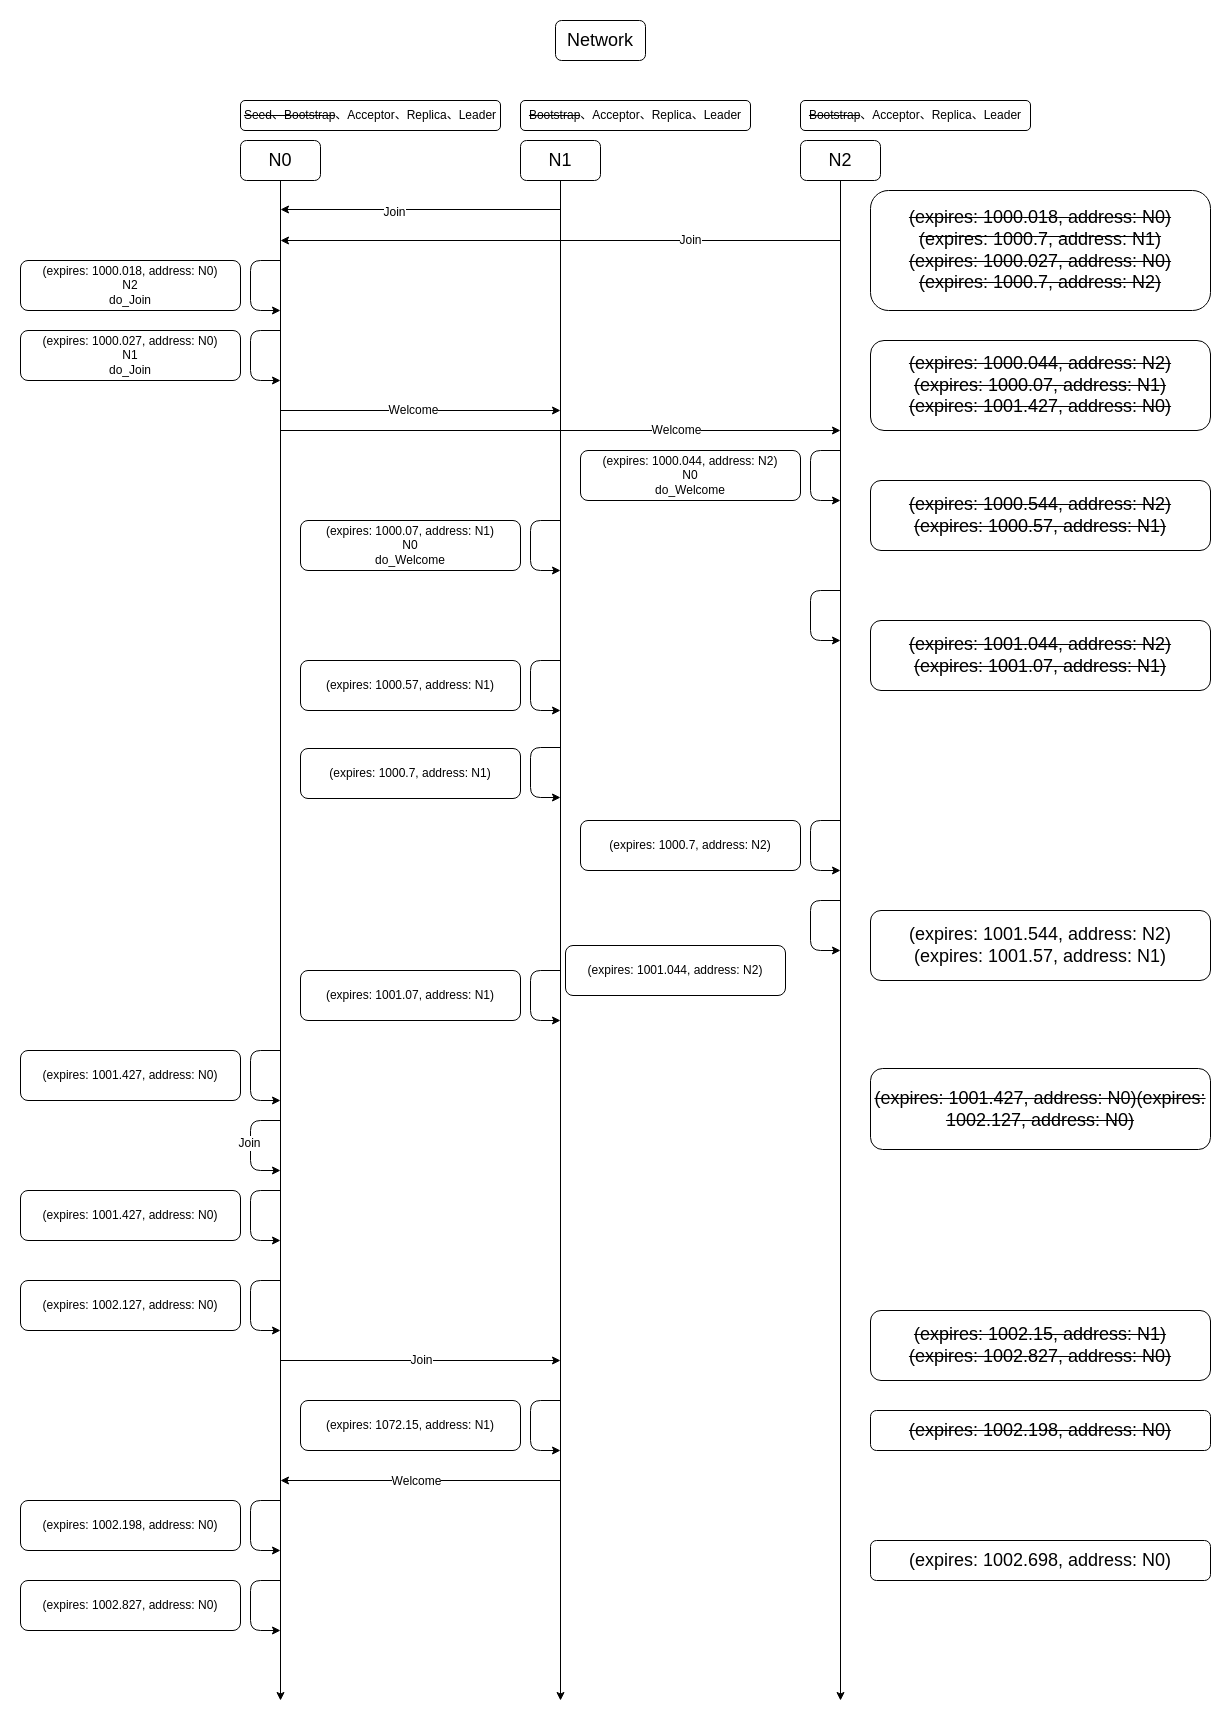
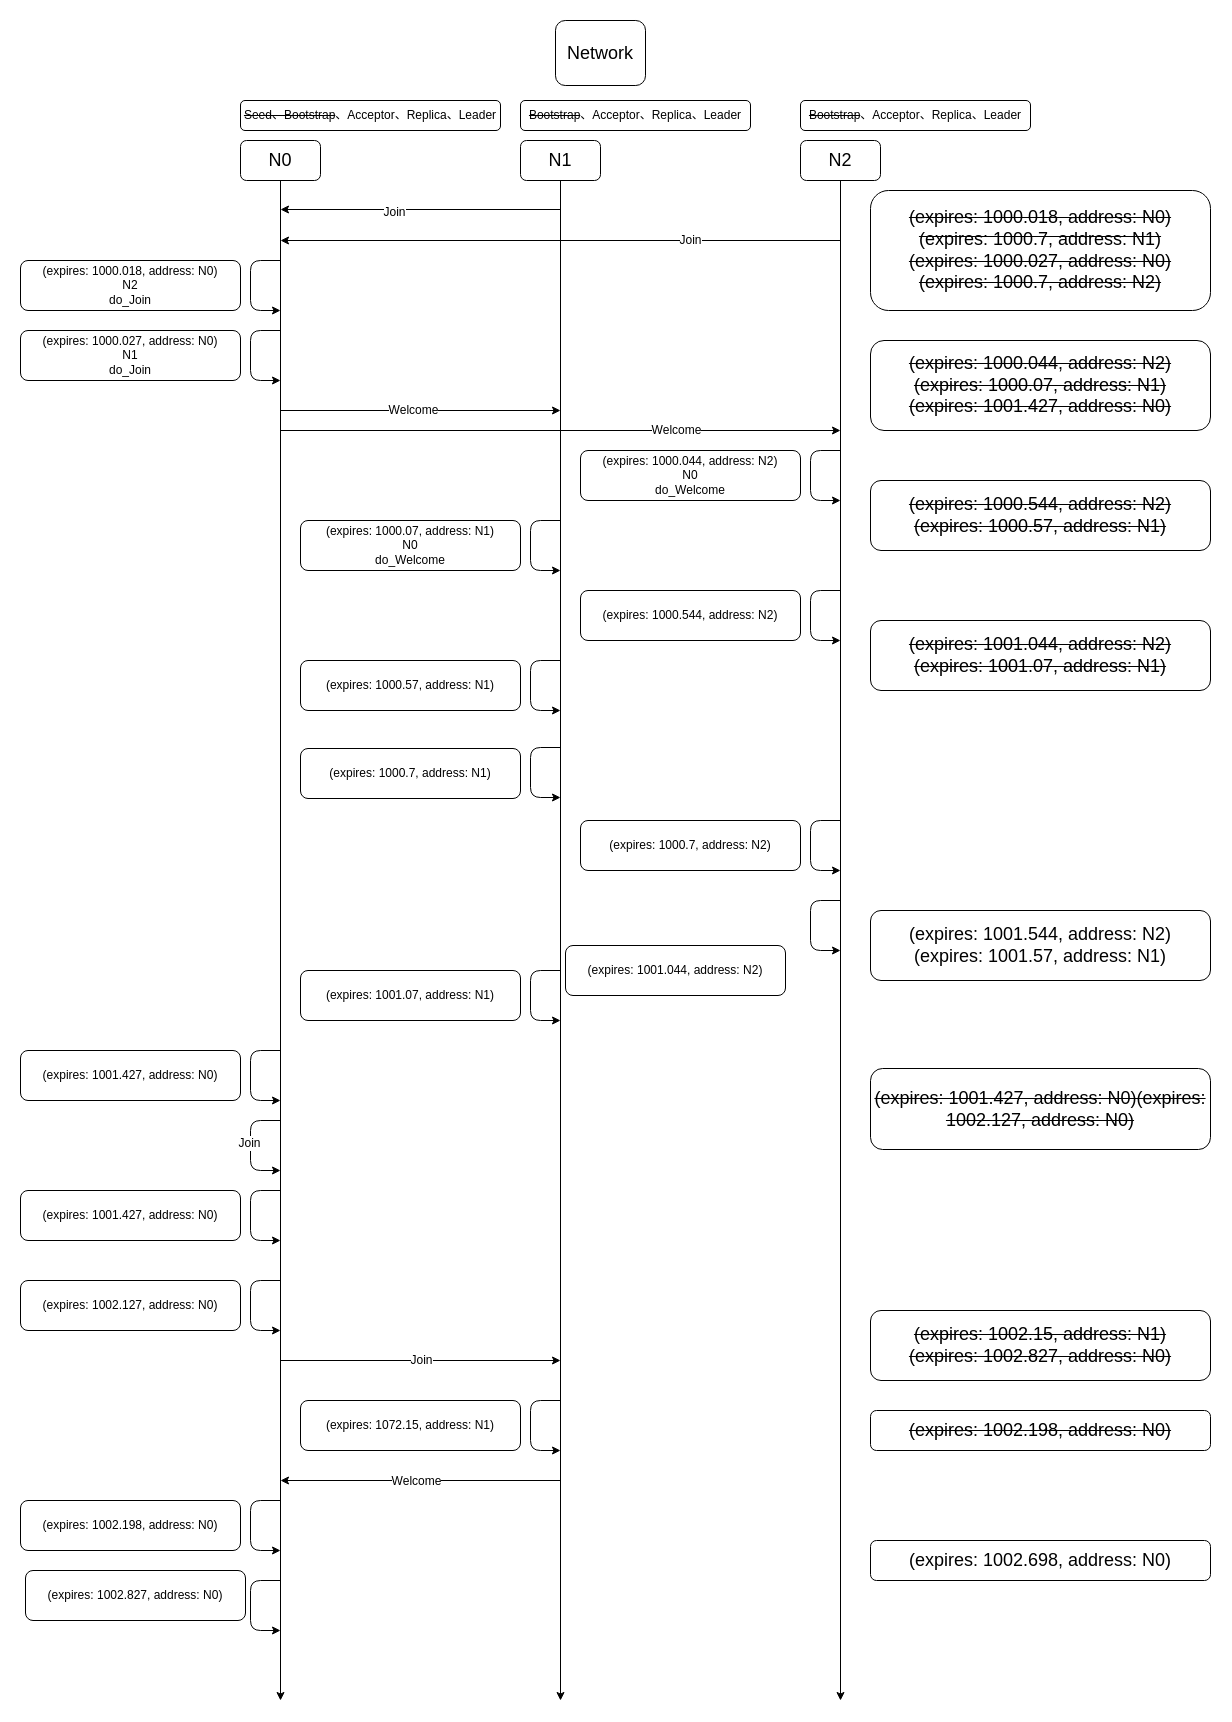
(601, 41) -> (601, 53)
none -> (691, 616)
(131, 1606) -> (136, 1596)
